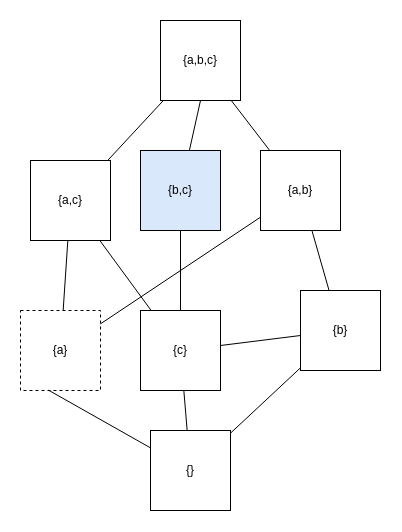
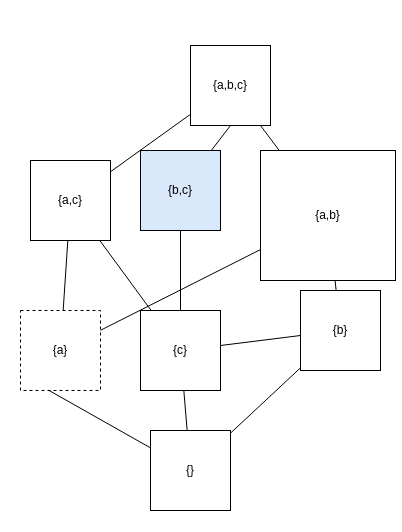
(201, 61) -> (231, 86)
(301, 191) -> (328, 216)
